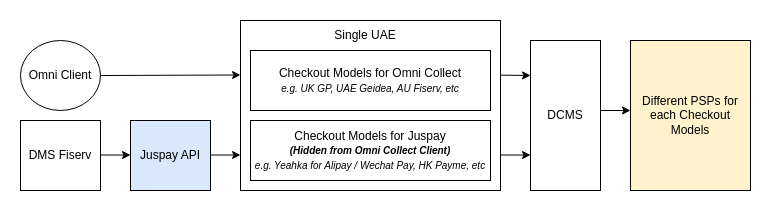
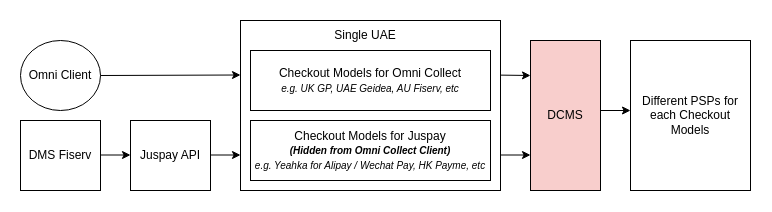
(566, 116) -> (566, 116)
(691, 116) -> (691, 116)
(171, 156) -> (171, 156)
